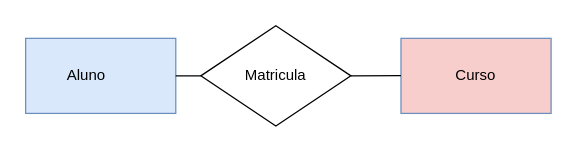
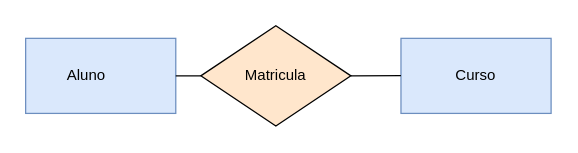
(276, 76) -> (276, 76)
(476, 76) -> (476, 76)
